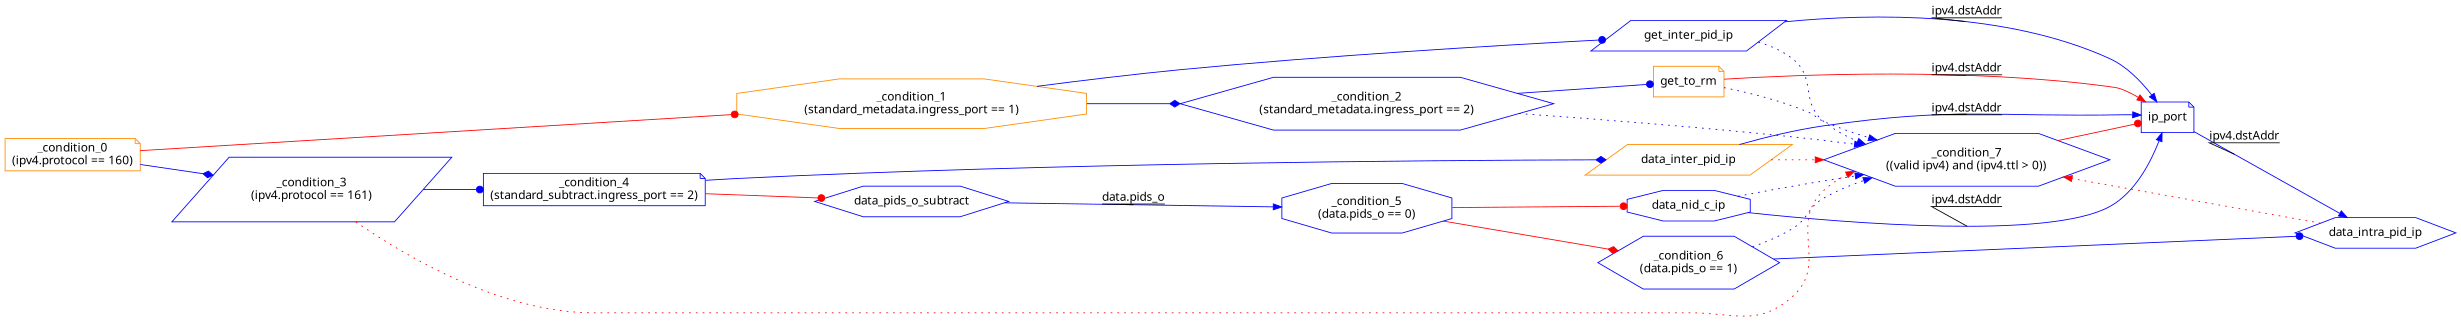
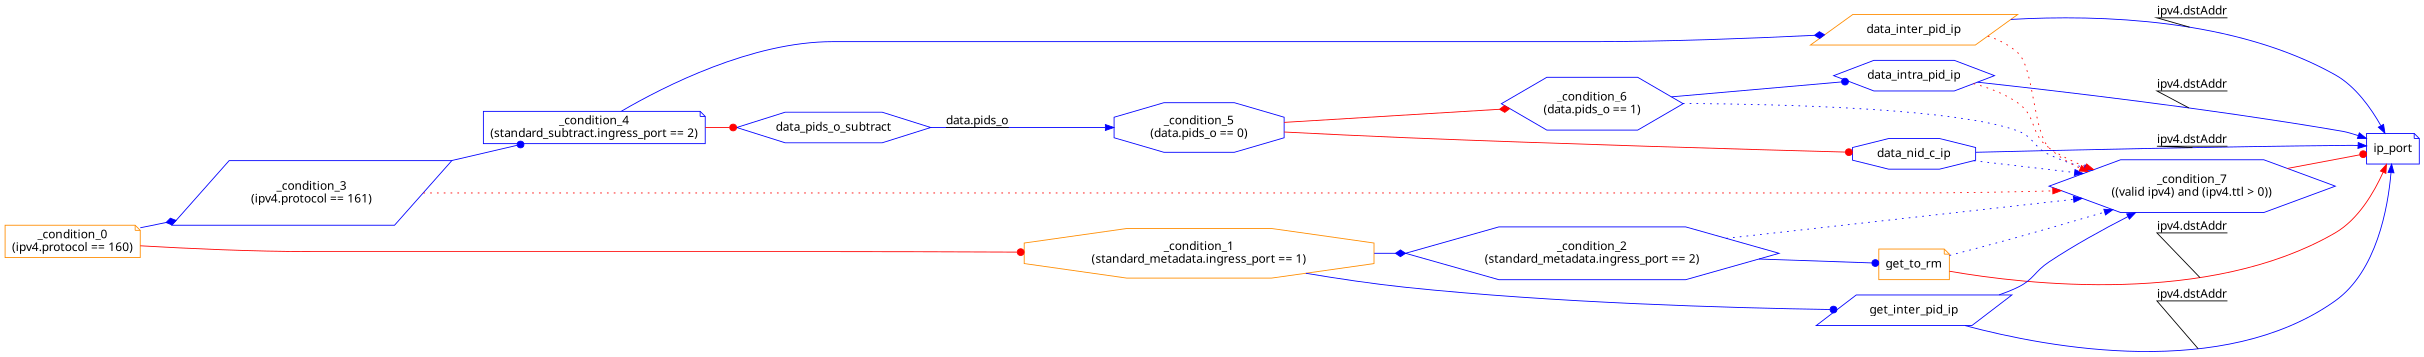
(1808, 90) -> (2062, 254)
(2267, 173) -> (2168, 105)
